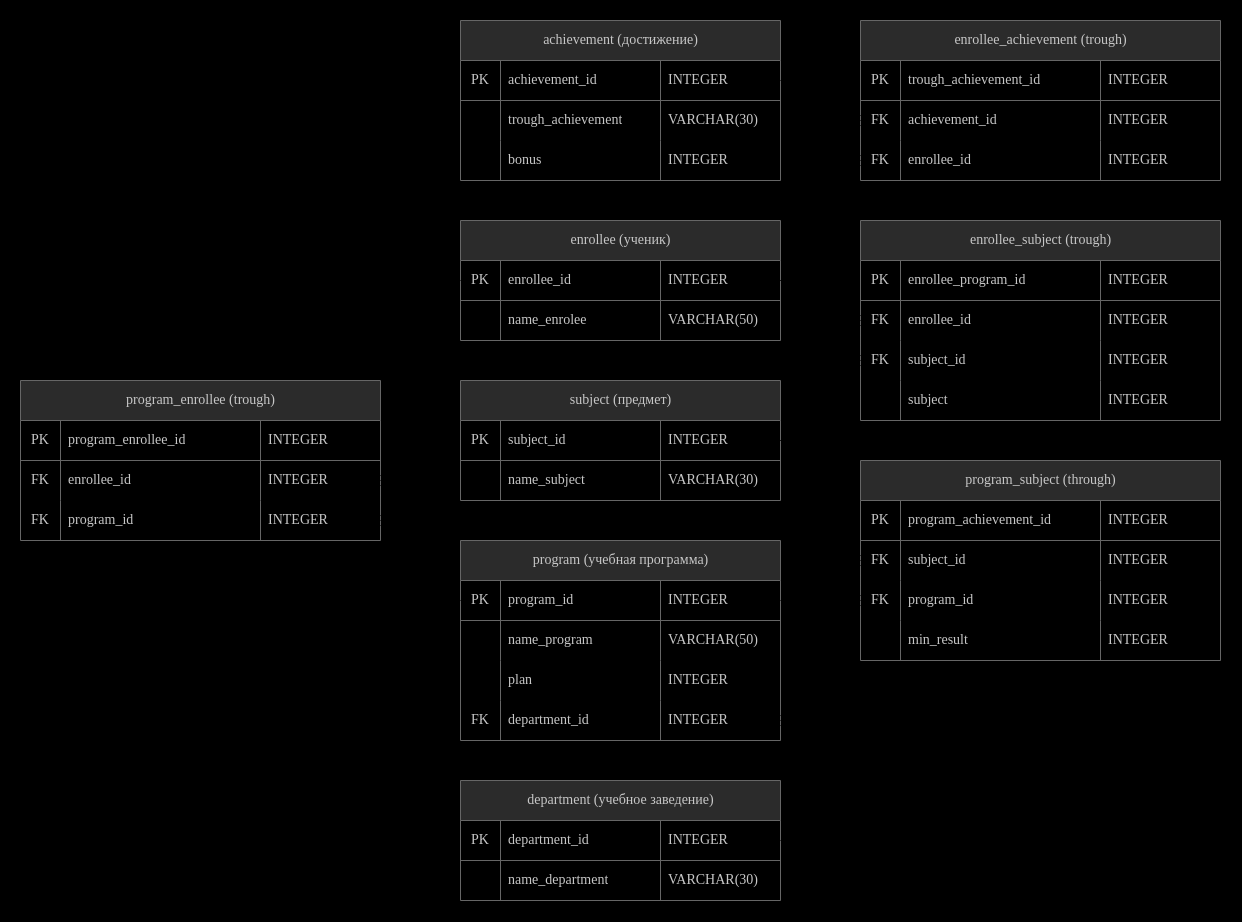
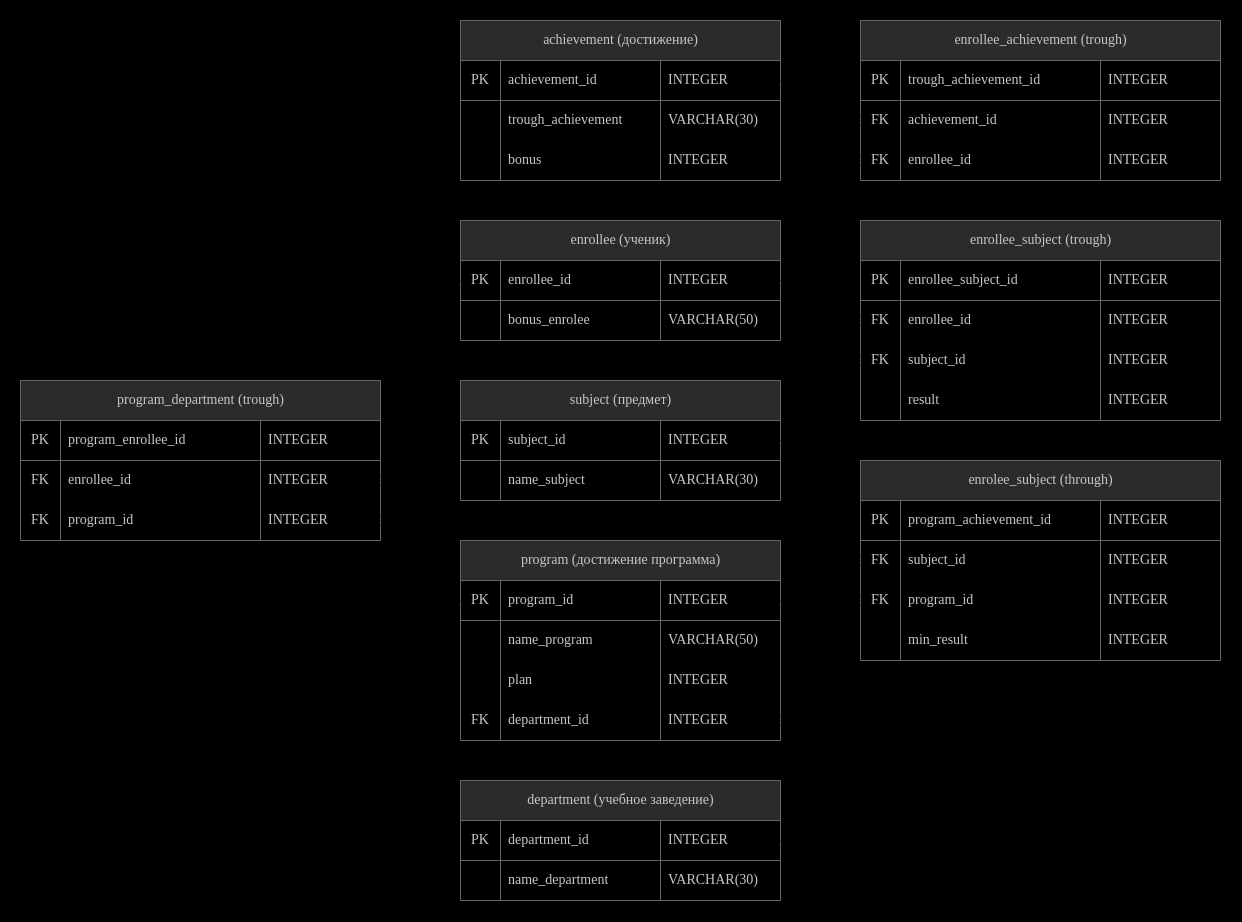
(978, 281) -> (978, 281)
(554, 321) -> (558, 321)
(201, 401) -> (201, 401)
(936, 401) -> (930, 401)
(1041, 481) -> (1041, 481)
(621, 561) -> (621, 561)
